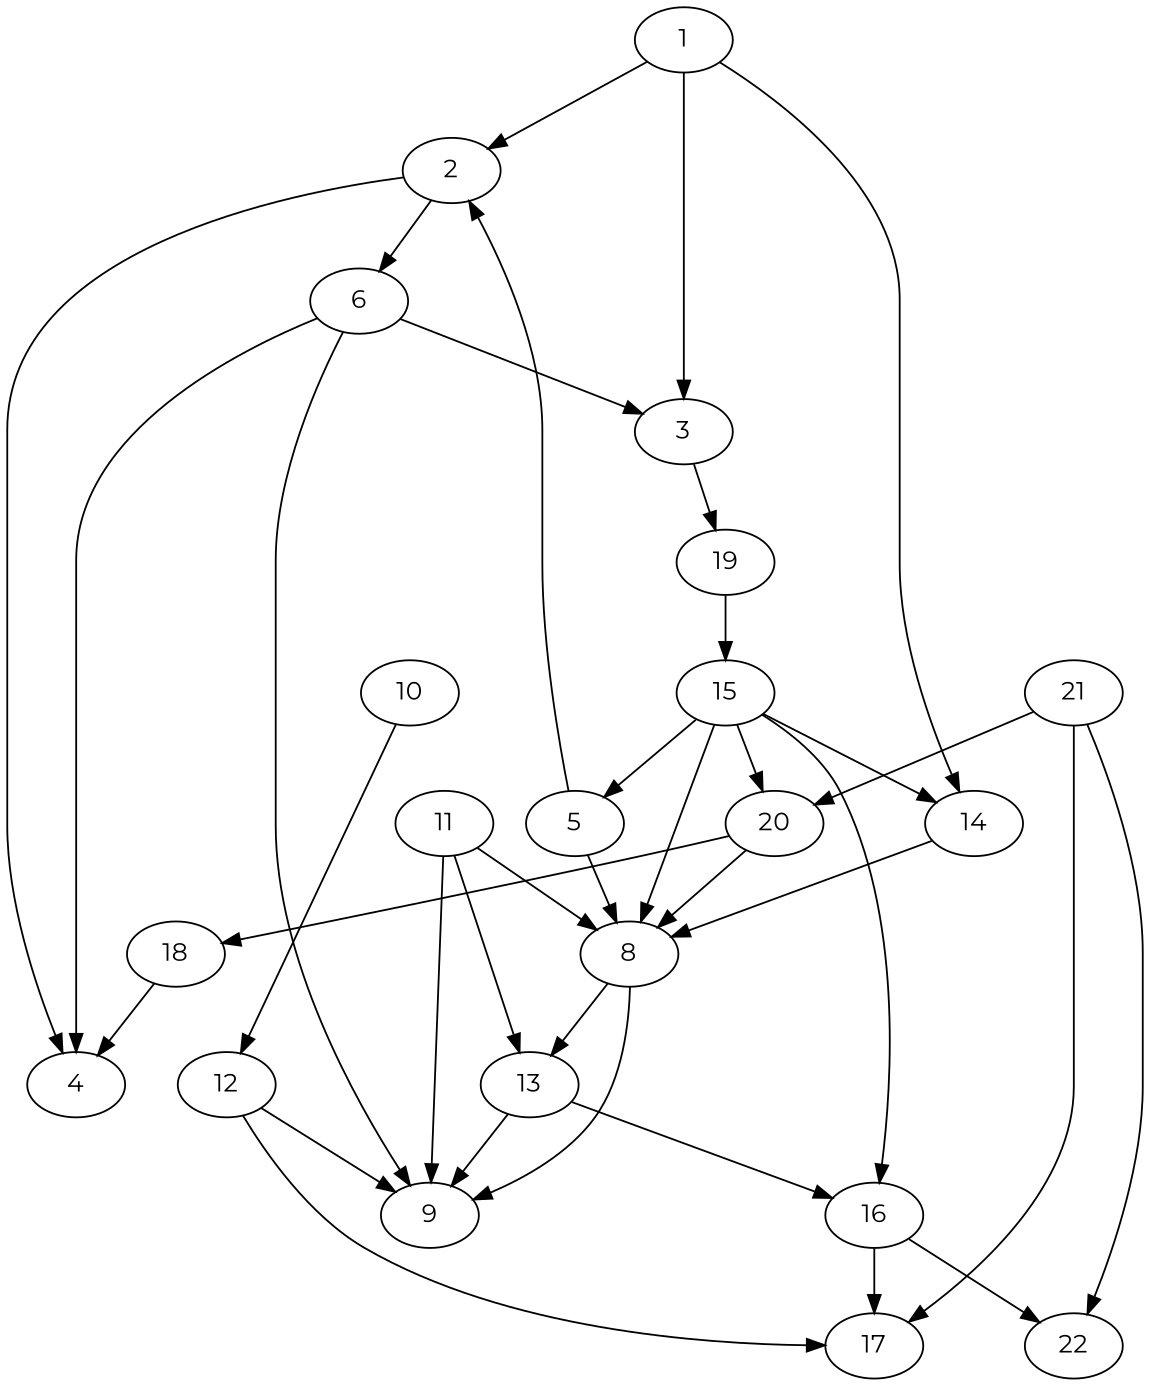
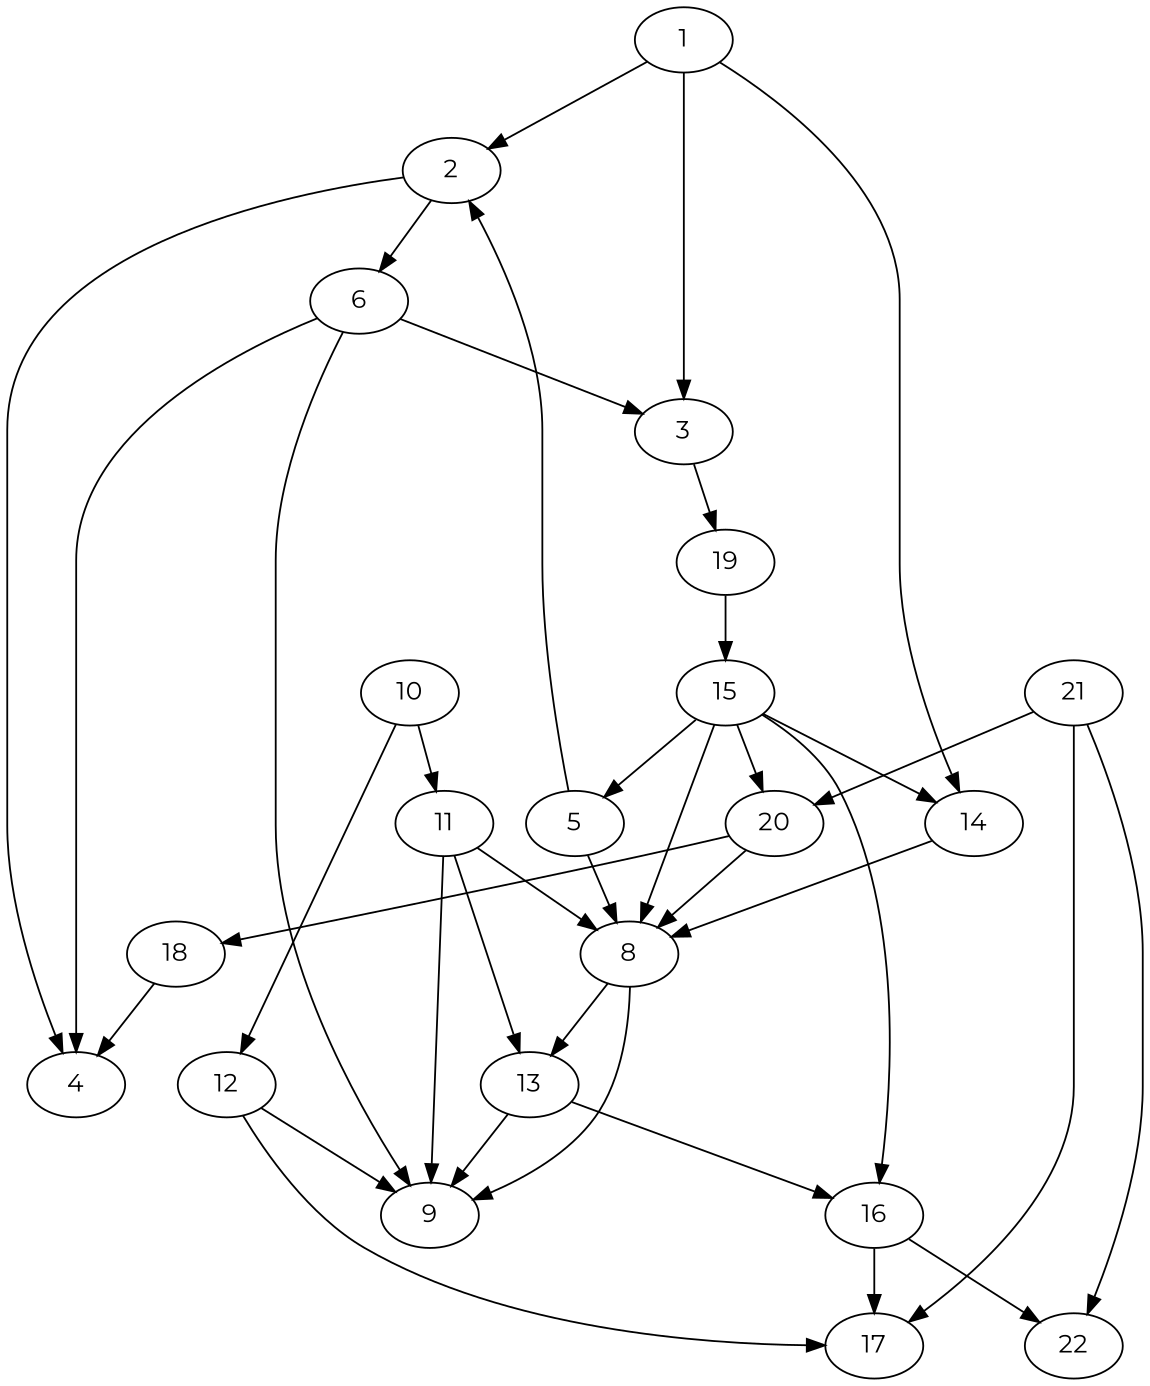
none -> (425, 749)
